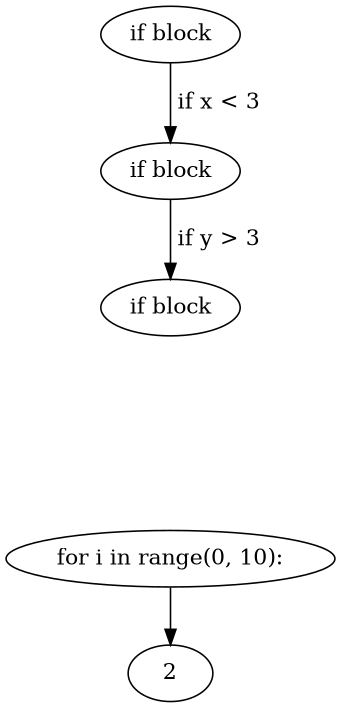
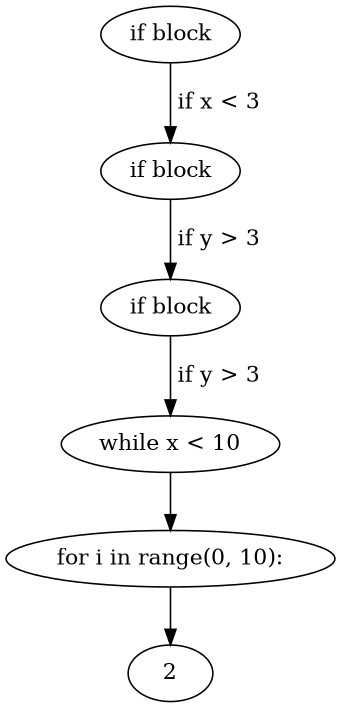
none -> (171, 444)
